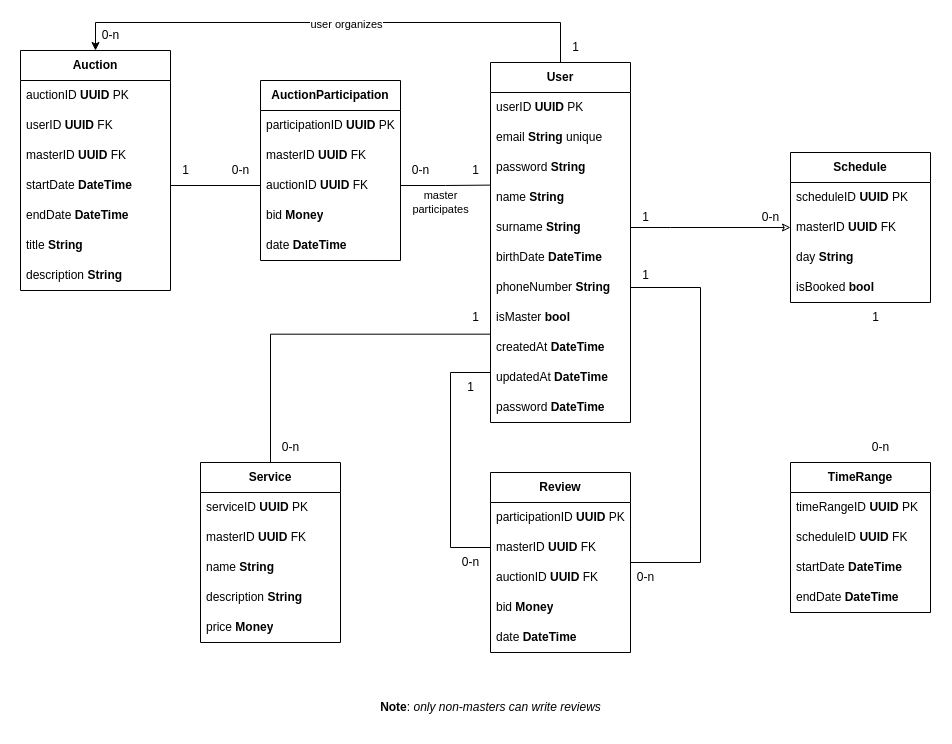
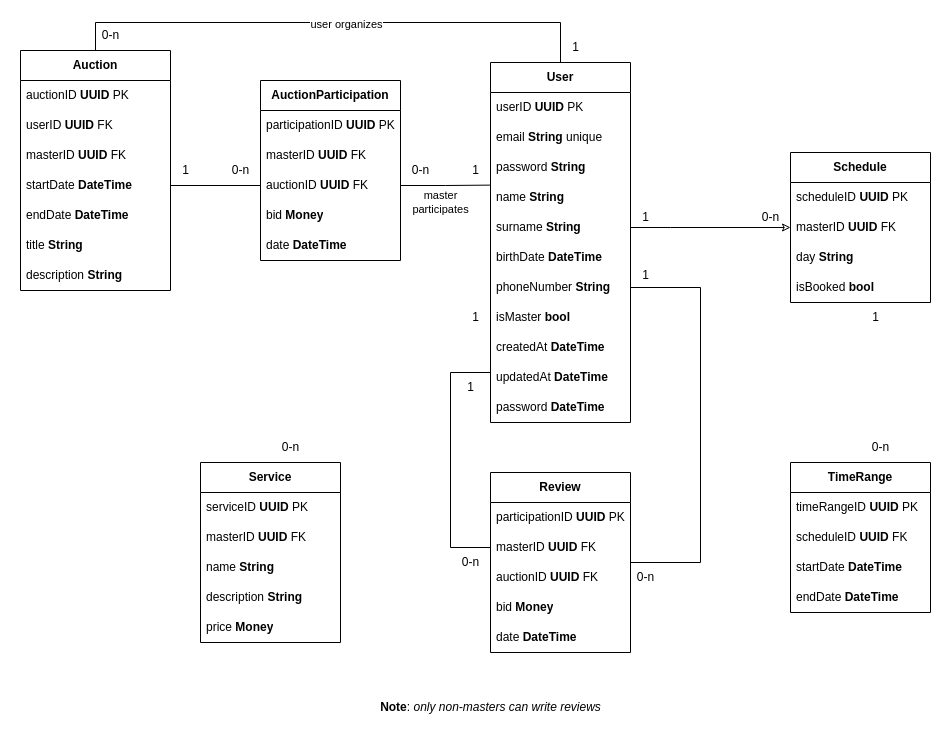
(96, 42) -> (96, 44)
(315, 334) -> none
